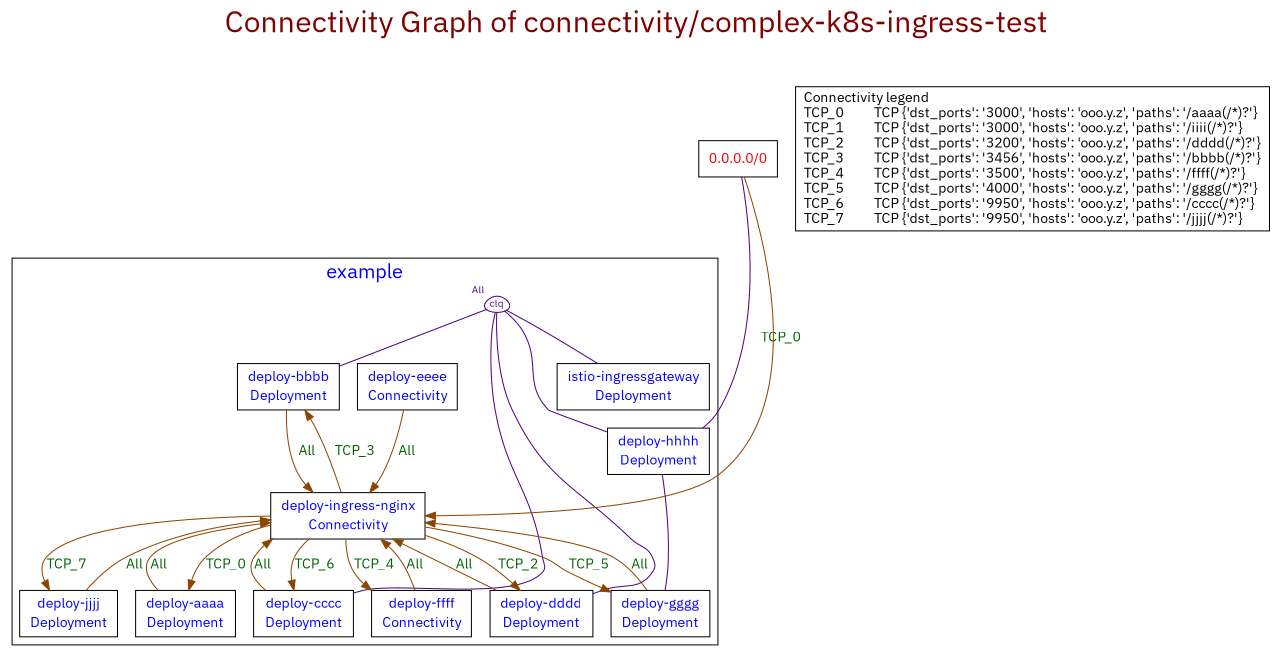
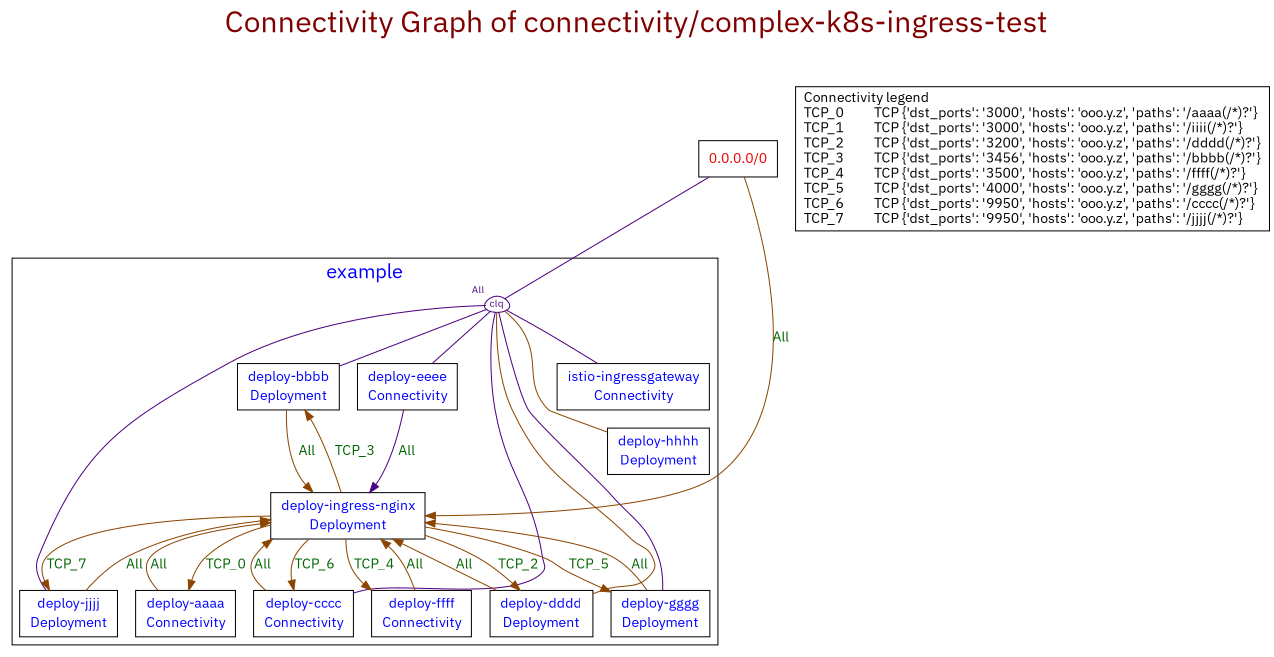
(748, 308) -> (607, 238)
none -> (461, 337)
(781, 338) -> (781, 338)
none -> (207, 375)
(536, 389) -> (536, 389)
(634, 396) -> (634, 396)
(393, 449) -> (393, 449)
(568, 484) -> (568, 484)
(348, 525) -> (348, 525)
(668, 532) -> (573, 456)
(186, 623) -> (186, 623)
(304, 623) -> (304, 623)
